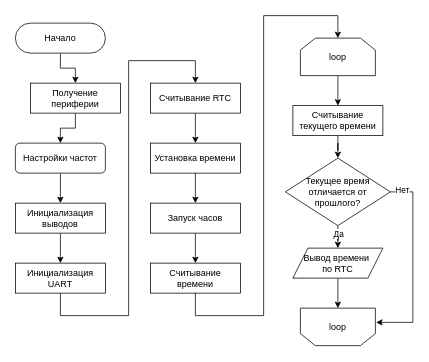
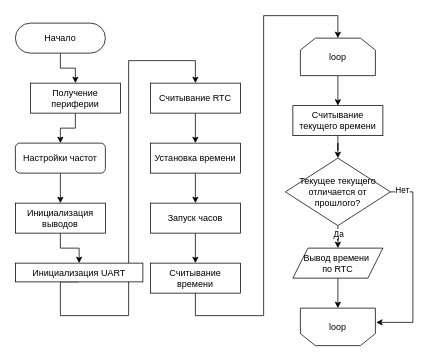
(338, 192) -> (338, 192)
(60, 278) -> (79, 272)
